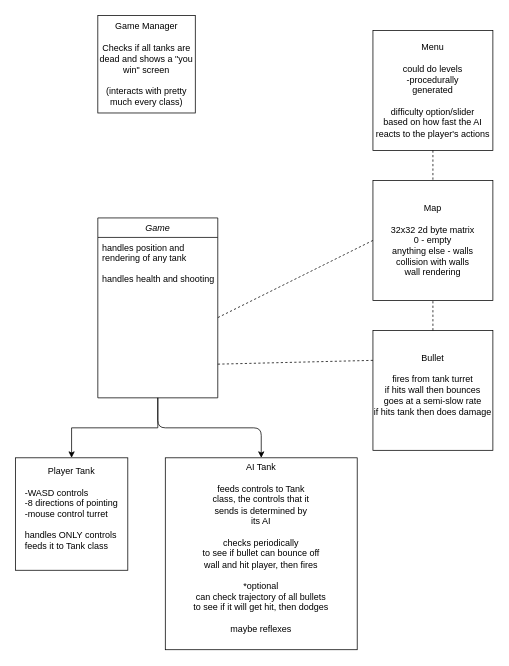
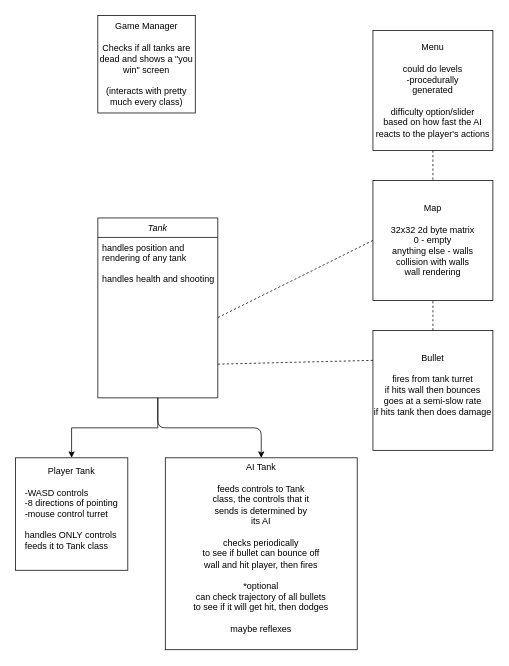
(158, 228) -> (158, 228)
